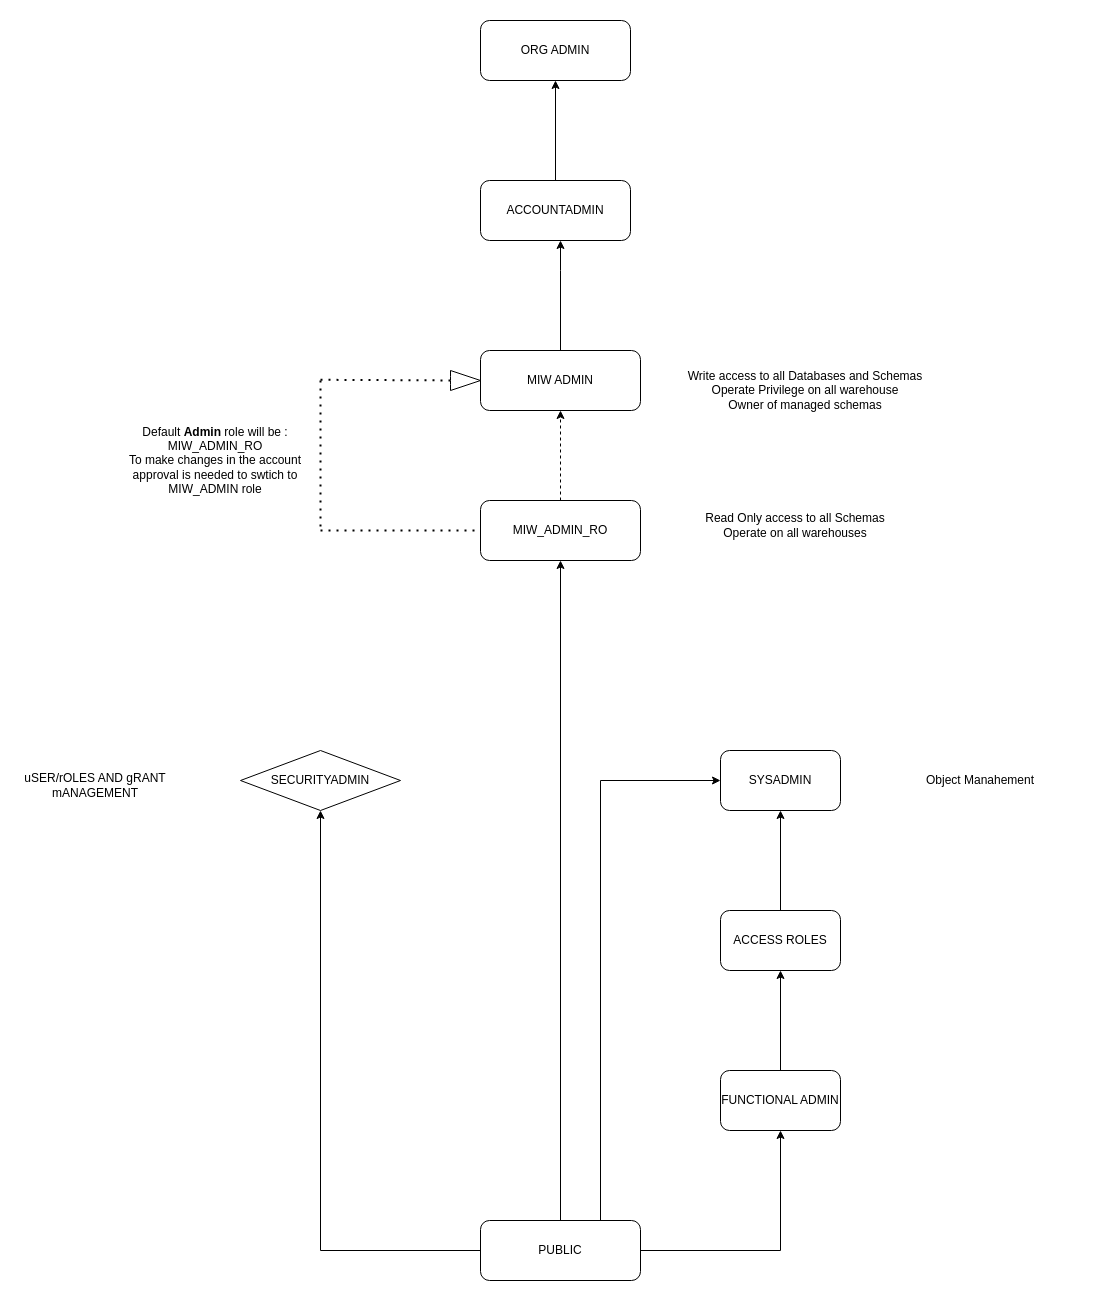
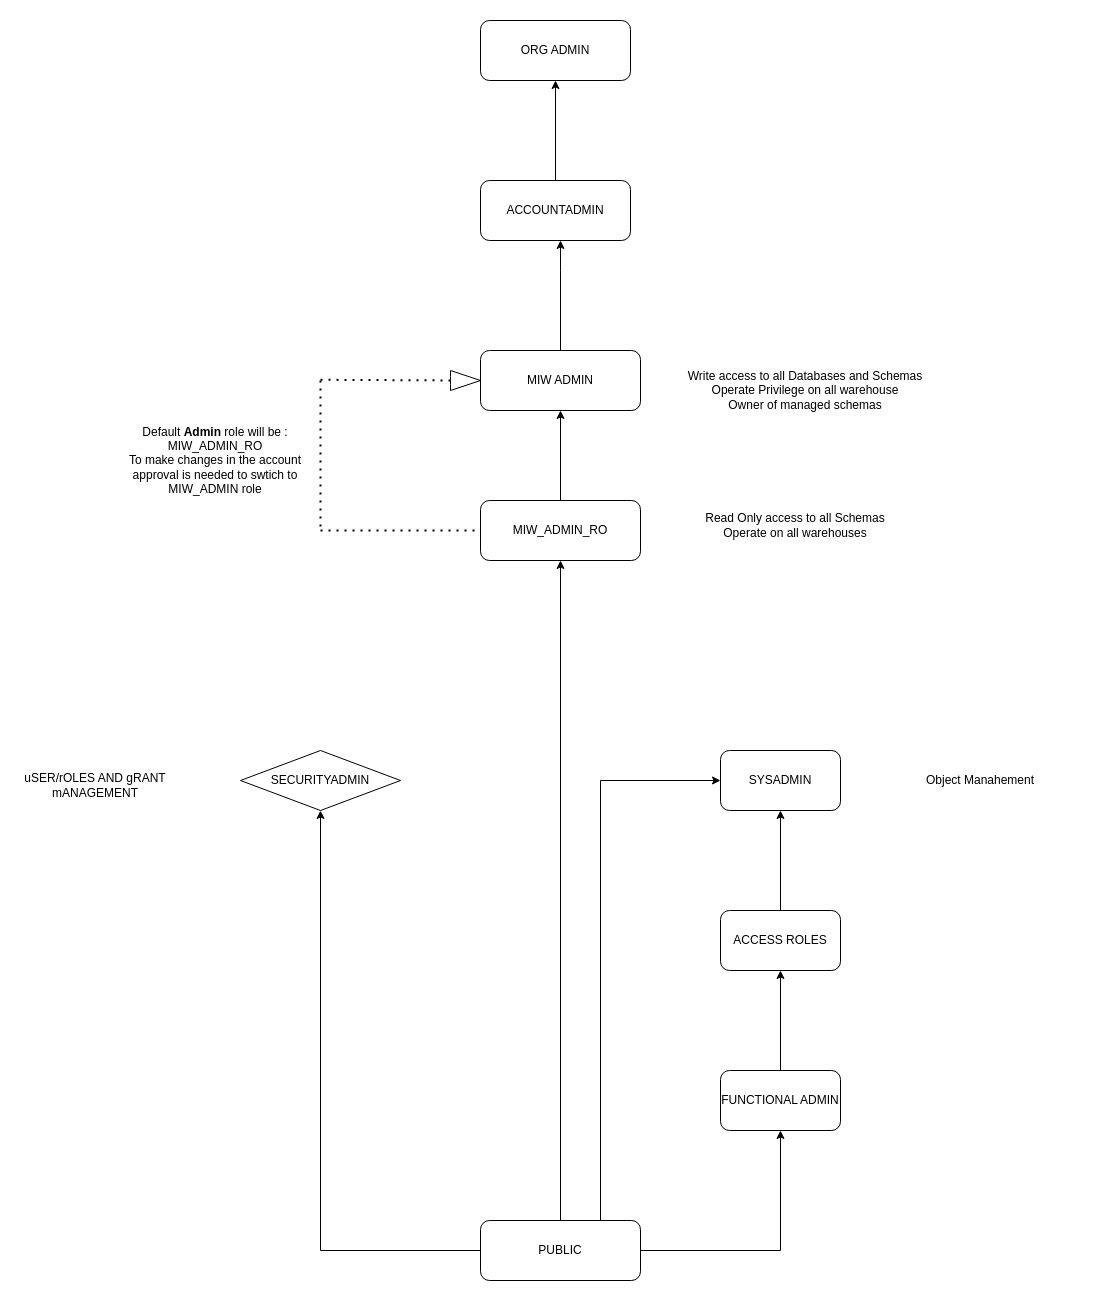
(561, 458) -> (561, 458)
